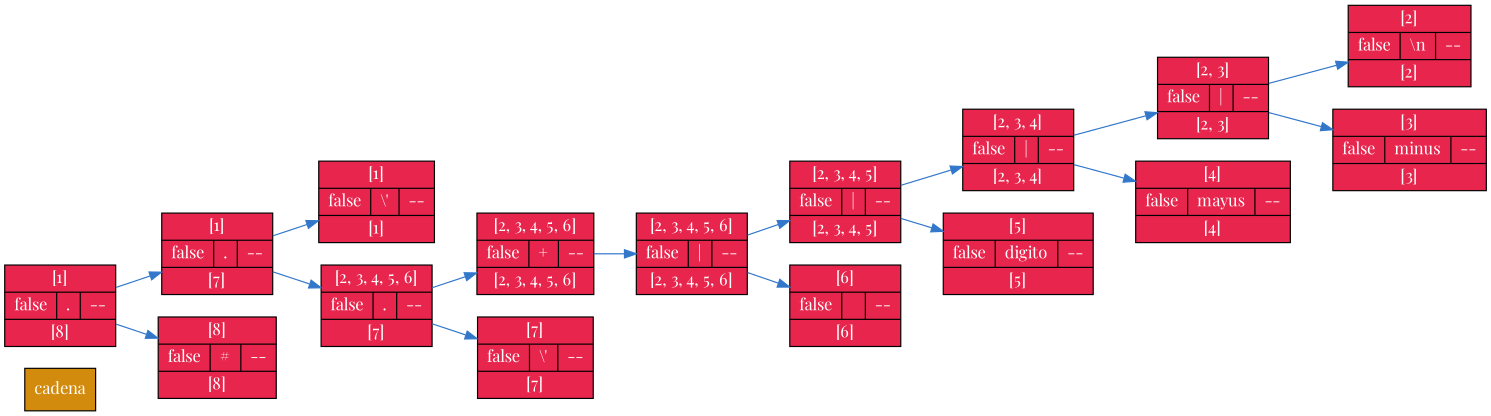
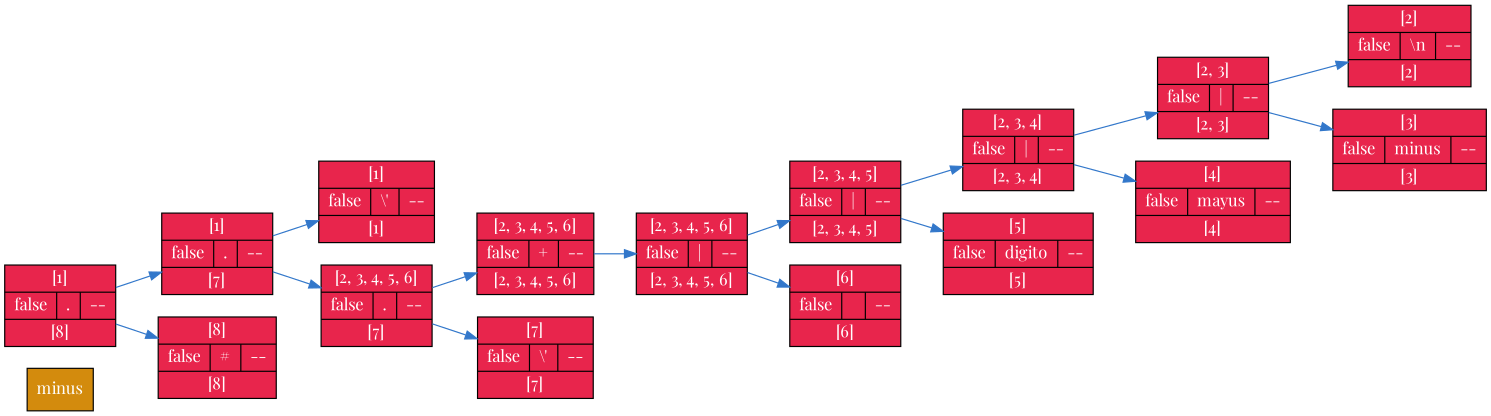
(60, 390) -> (60, 390)
